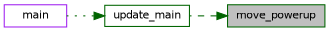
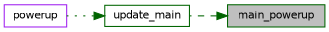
(35, 16) -> (35, 16)
(276, 16) -> (276, 16)
